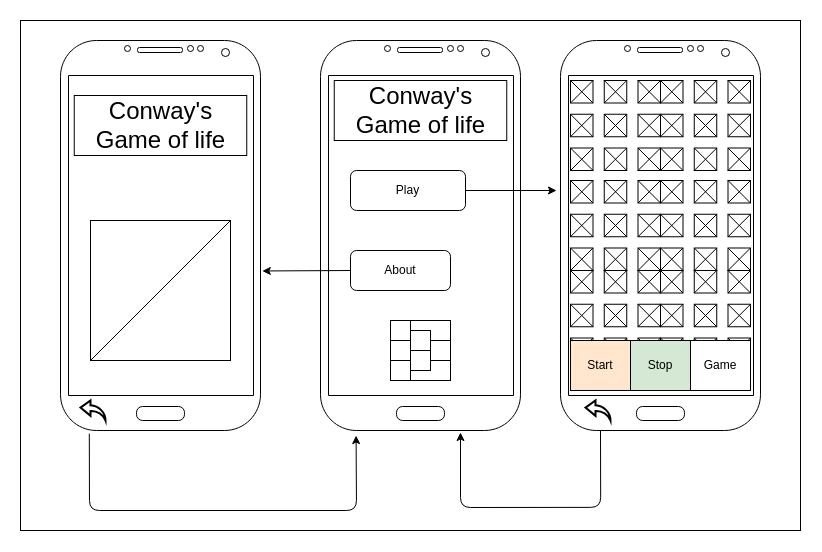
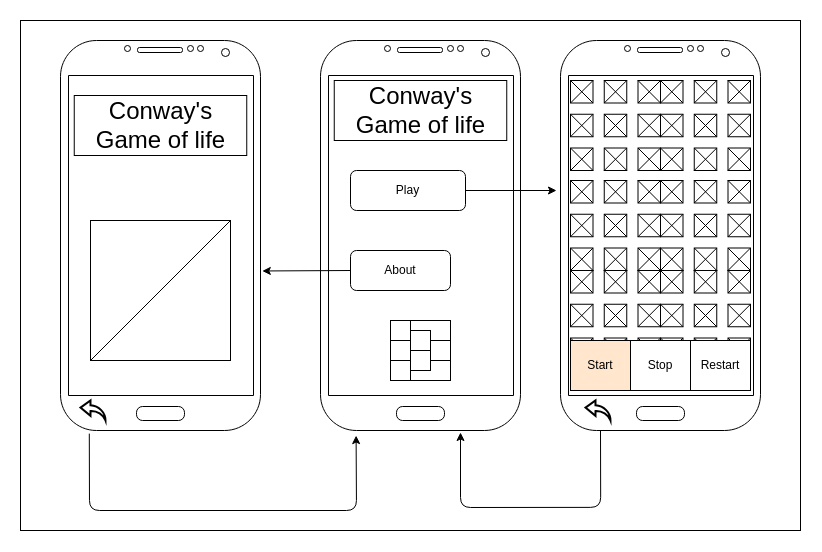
(661, 366) -> (661, 366)
(721, 366) -> (721, 366)
